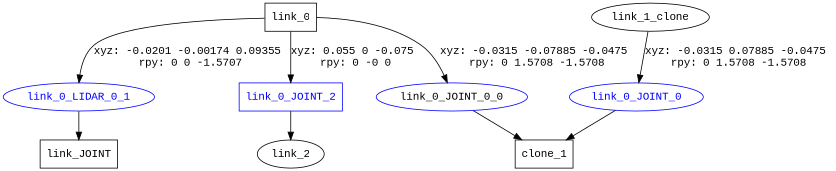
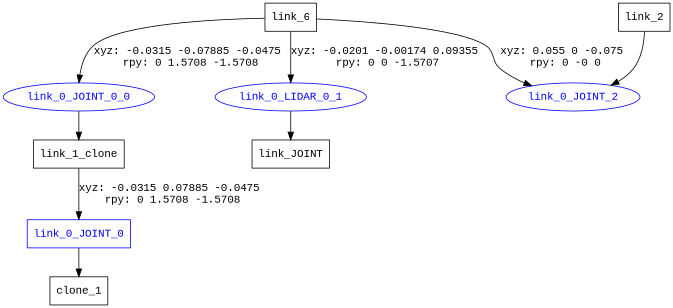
(291, 17) -> (291, 17)
(650, 17) -> (79, 154)
(291, 97) -> (573, 97)
(452, 97) -> (79, 97)
(636, 97) -> (79, 234)
(291, 122) -> (638, 60)
(494, 123) -> (79, 122)
(291, 154) -> (644, 17)
